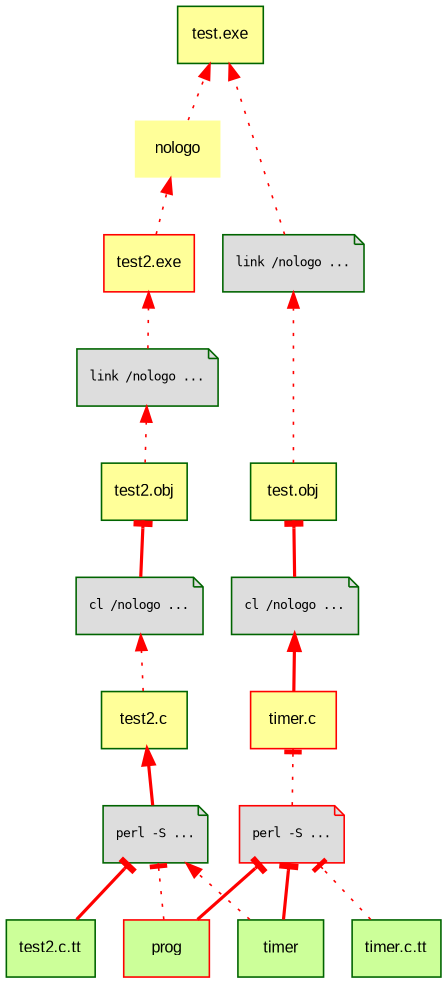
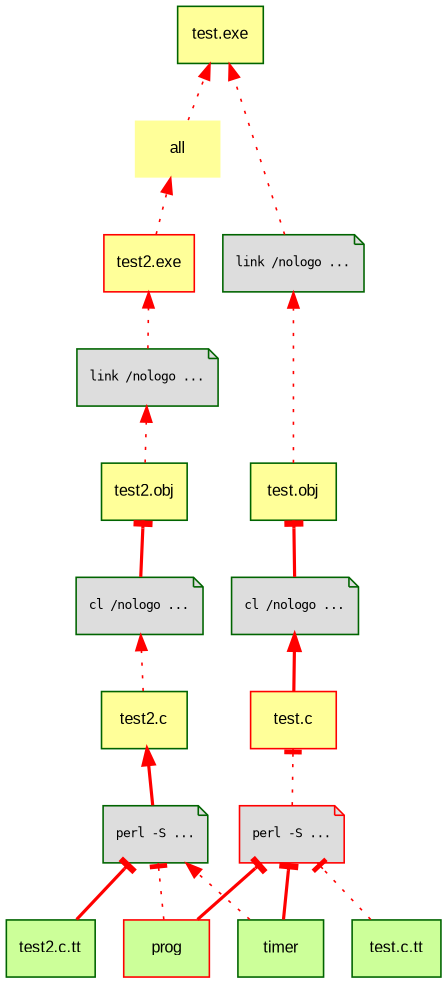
(178, 149) -> (178, 149)
(293, 720) -> (293, 720)
(397, 948) -> (397, 948)
